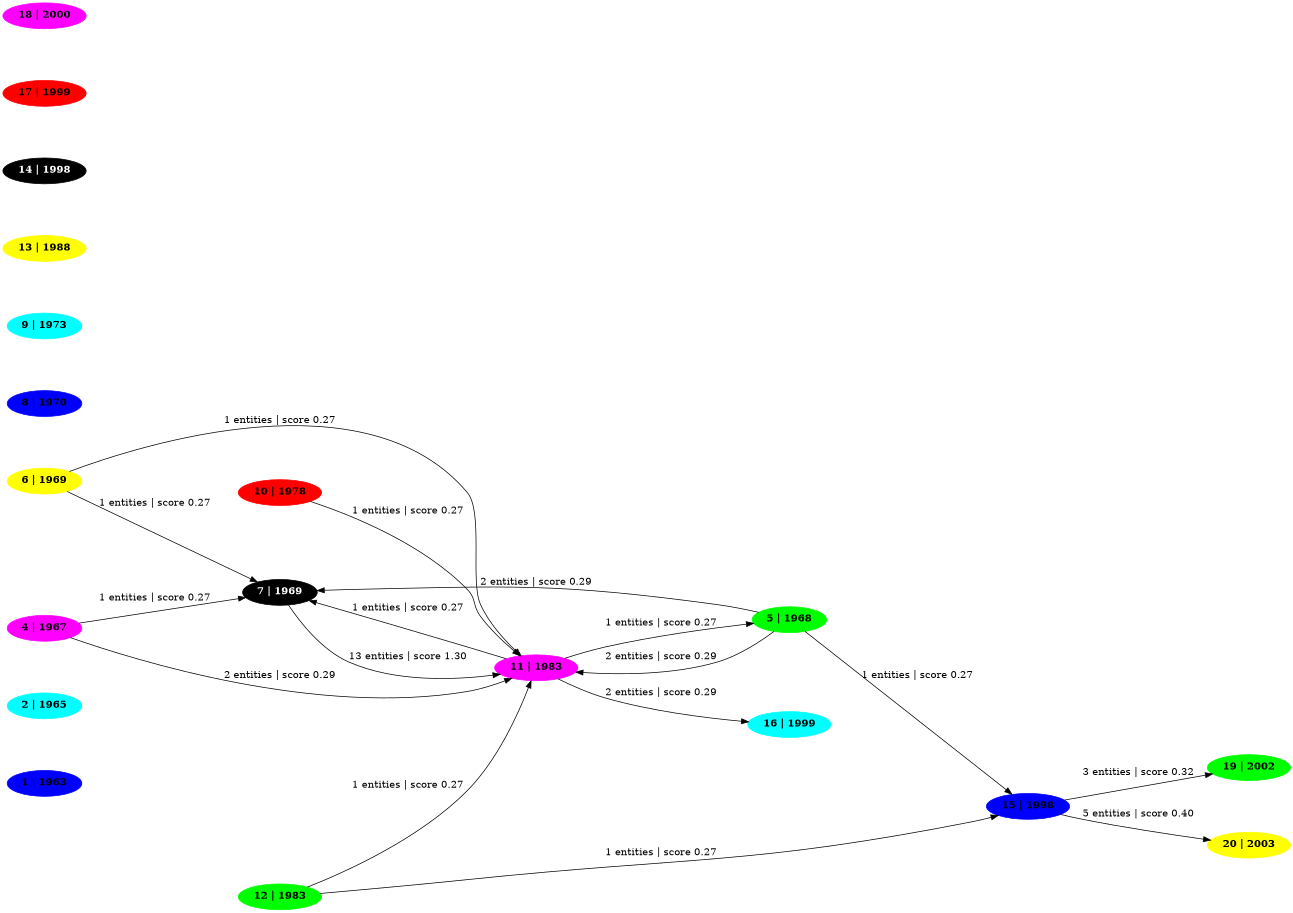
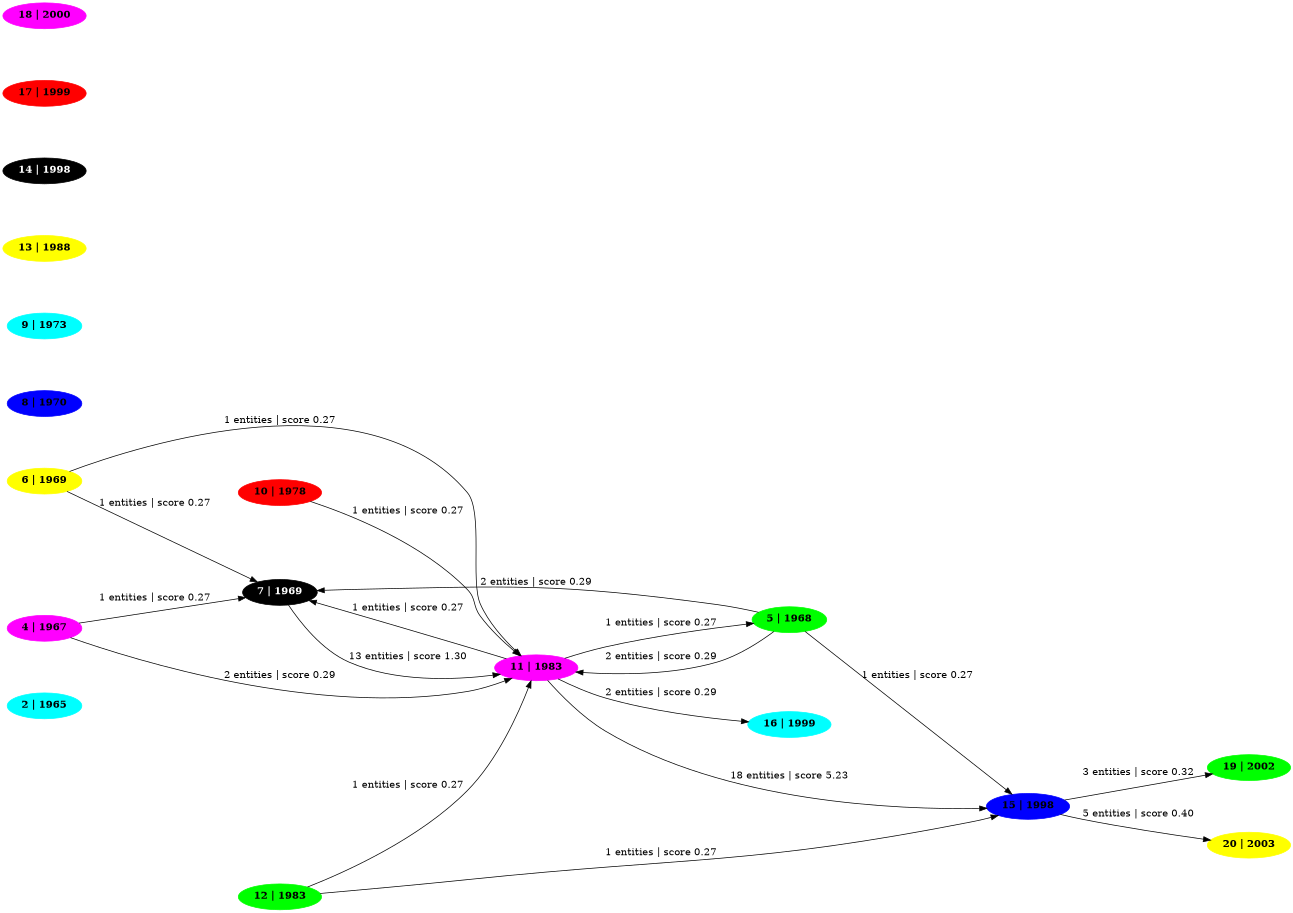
(45, 783) -> none
none -> (749, 786)
